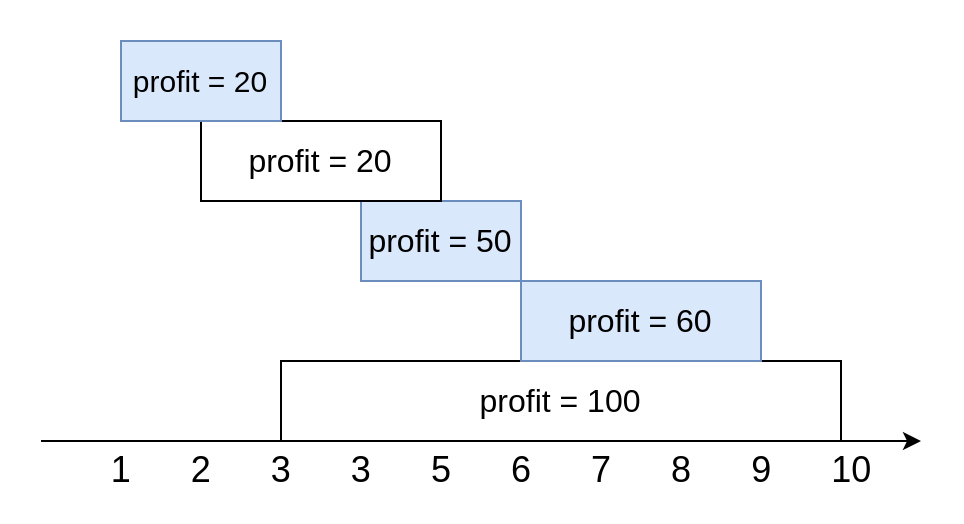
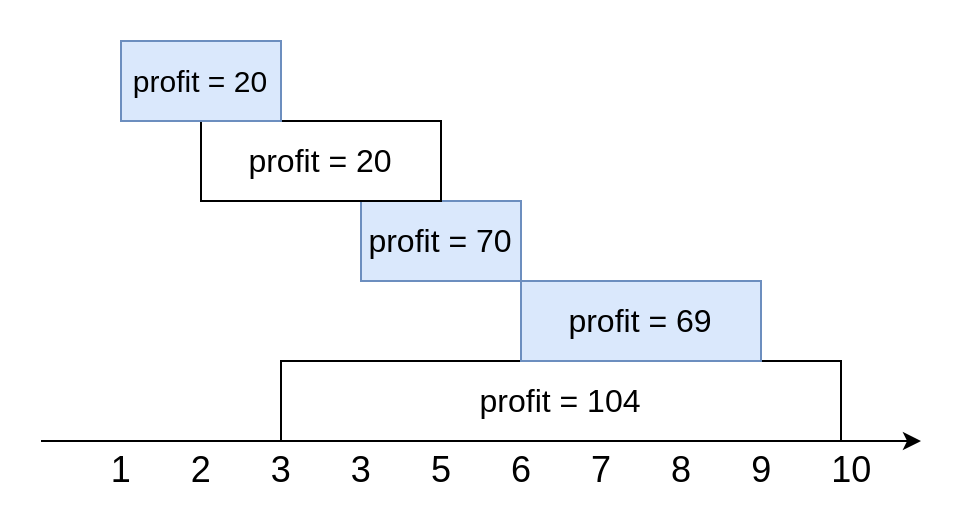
(441, 241) -> (441, 241)
(641, 321) -> (641, 321)
(561, 401) -> (561, 401)
